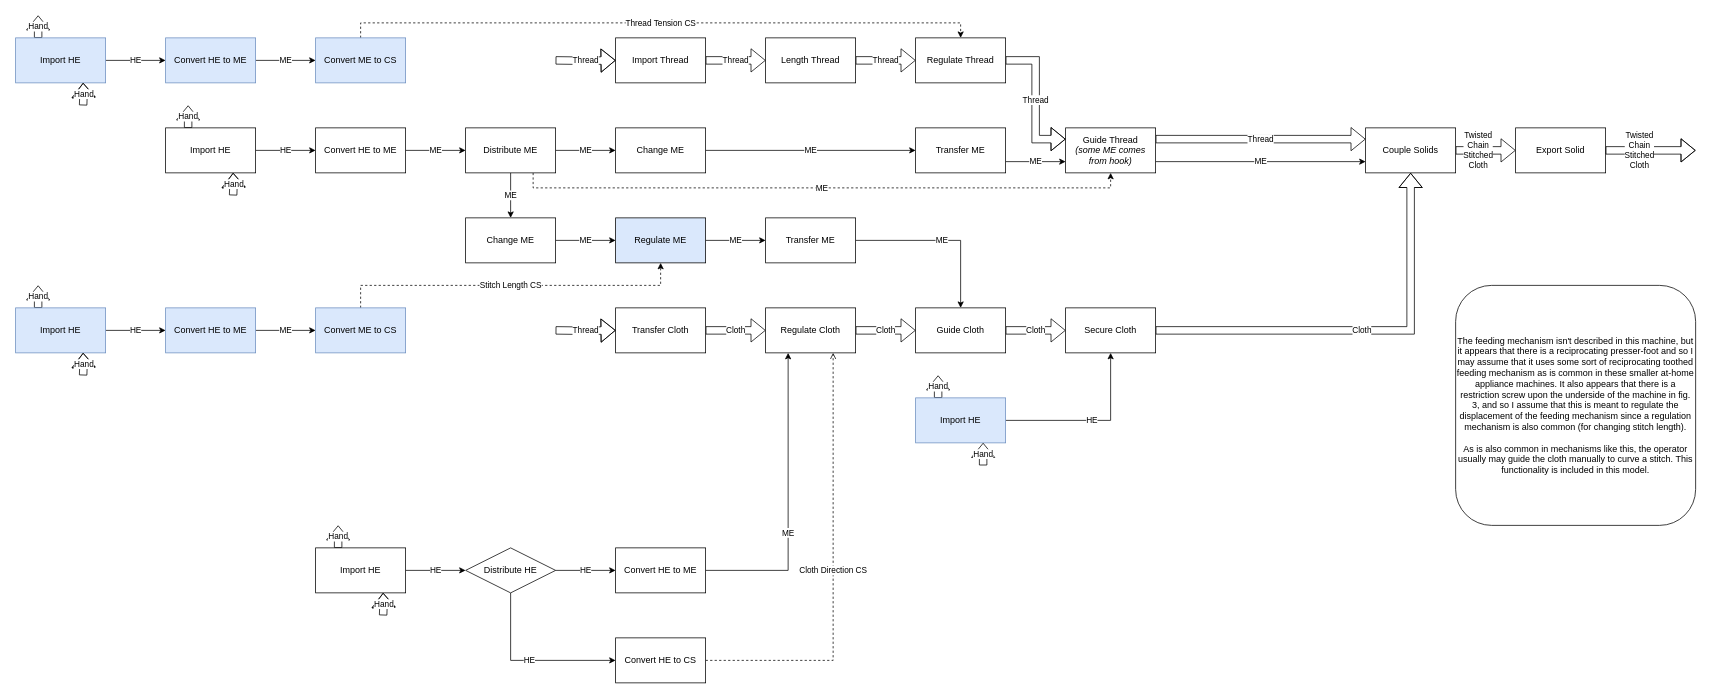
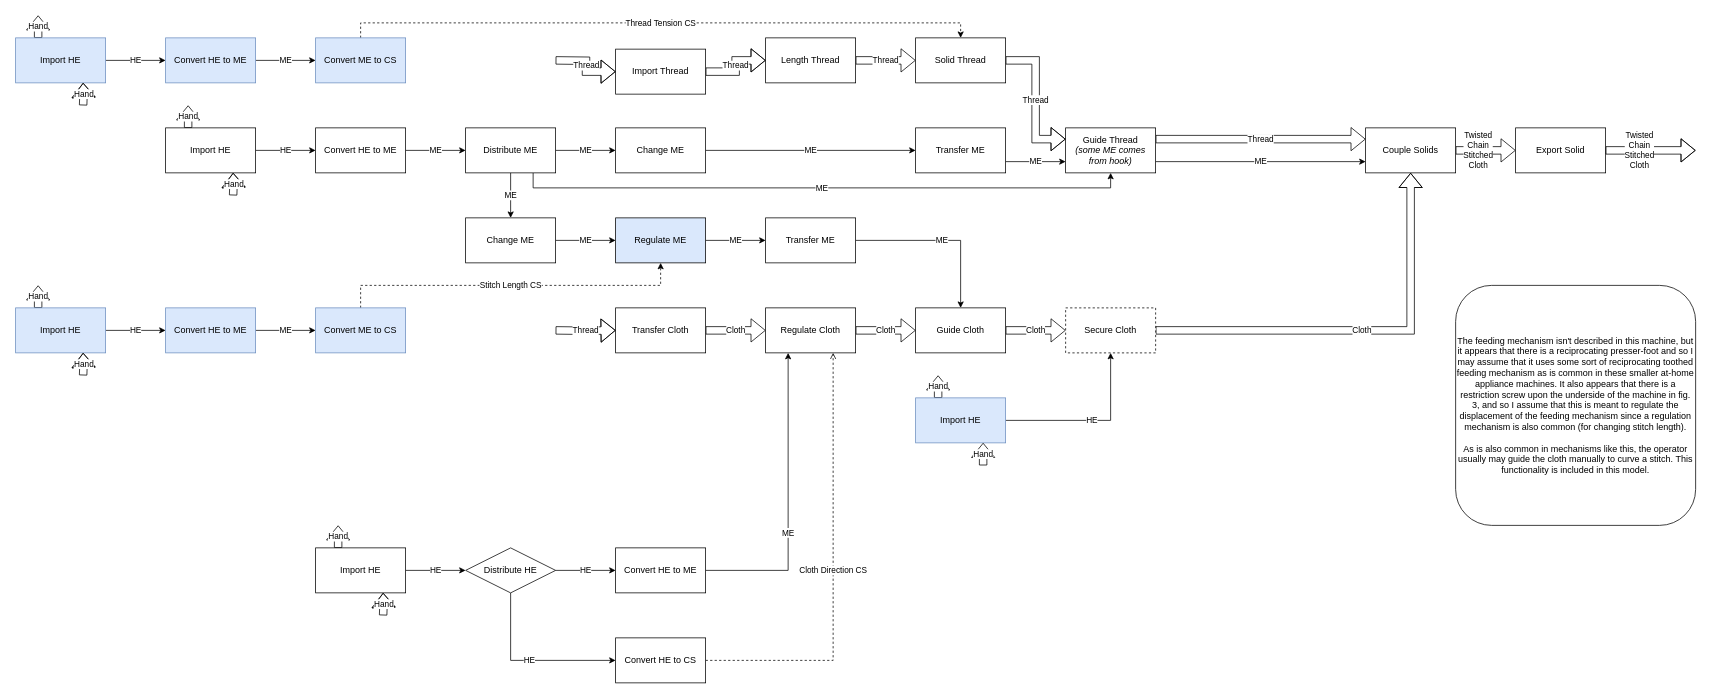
(660, 60) -> (660, 72)
(960, 60) -> (960, 60)
(667, 188) -> (667, 188)
(1110, 330) -> (1110, 330)
